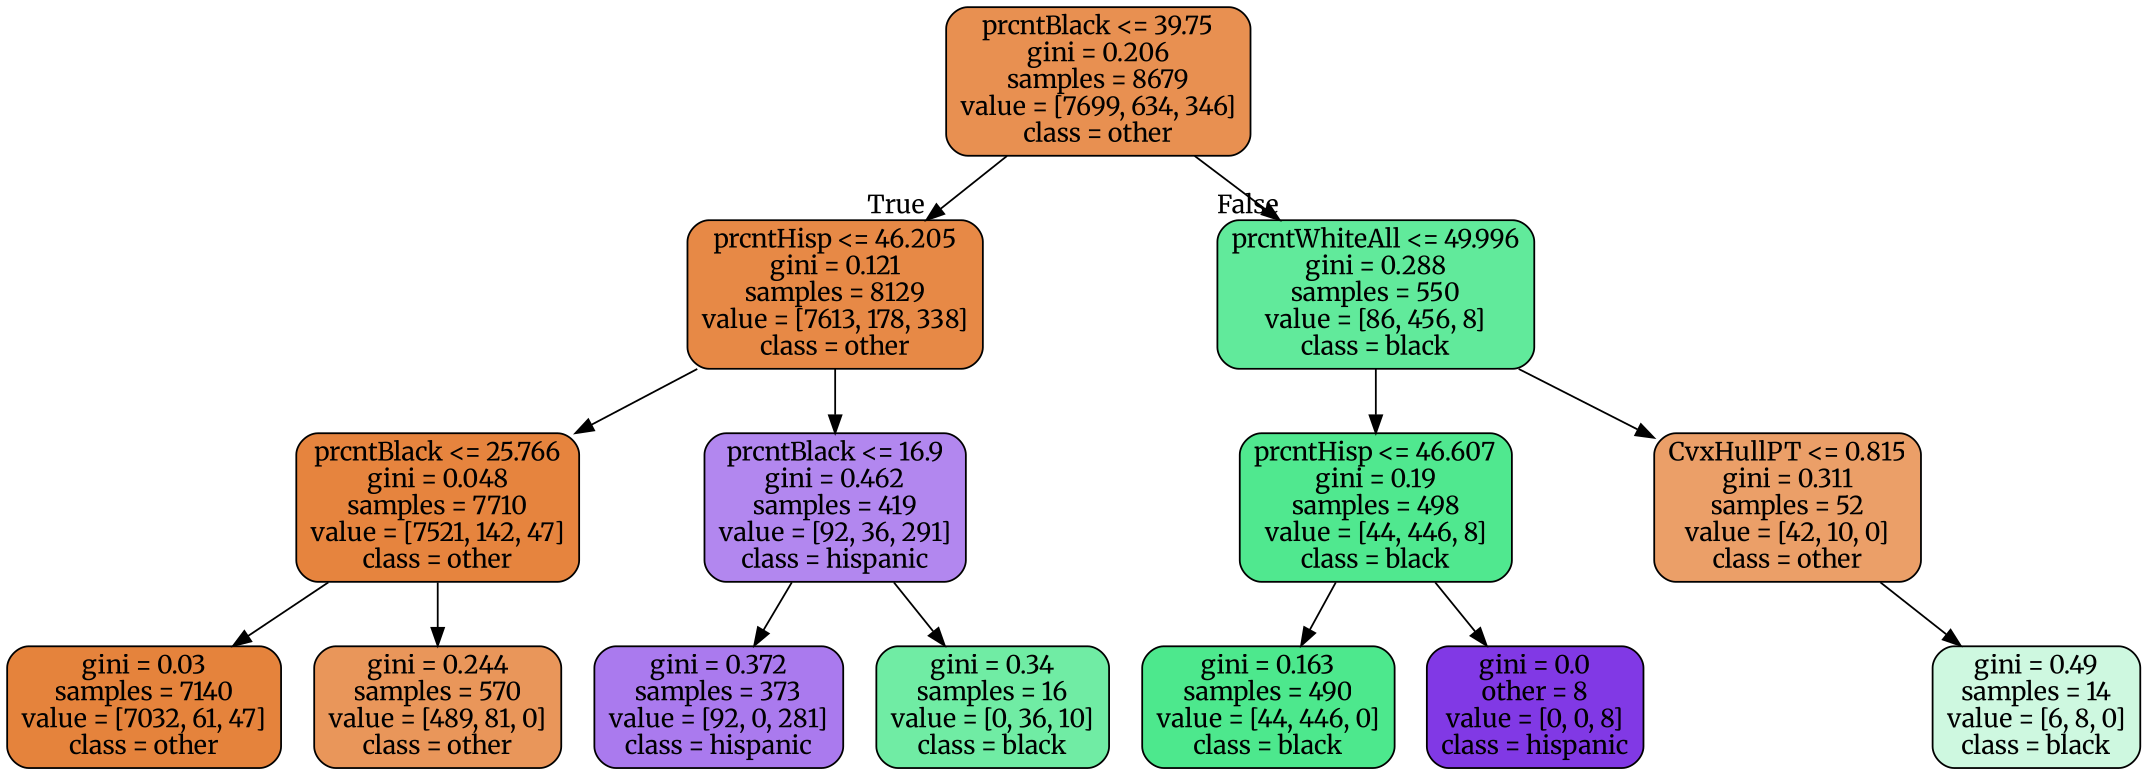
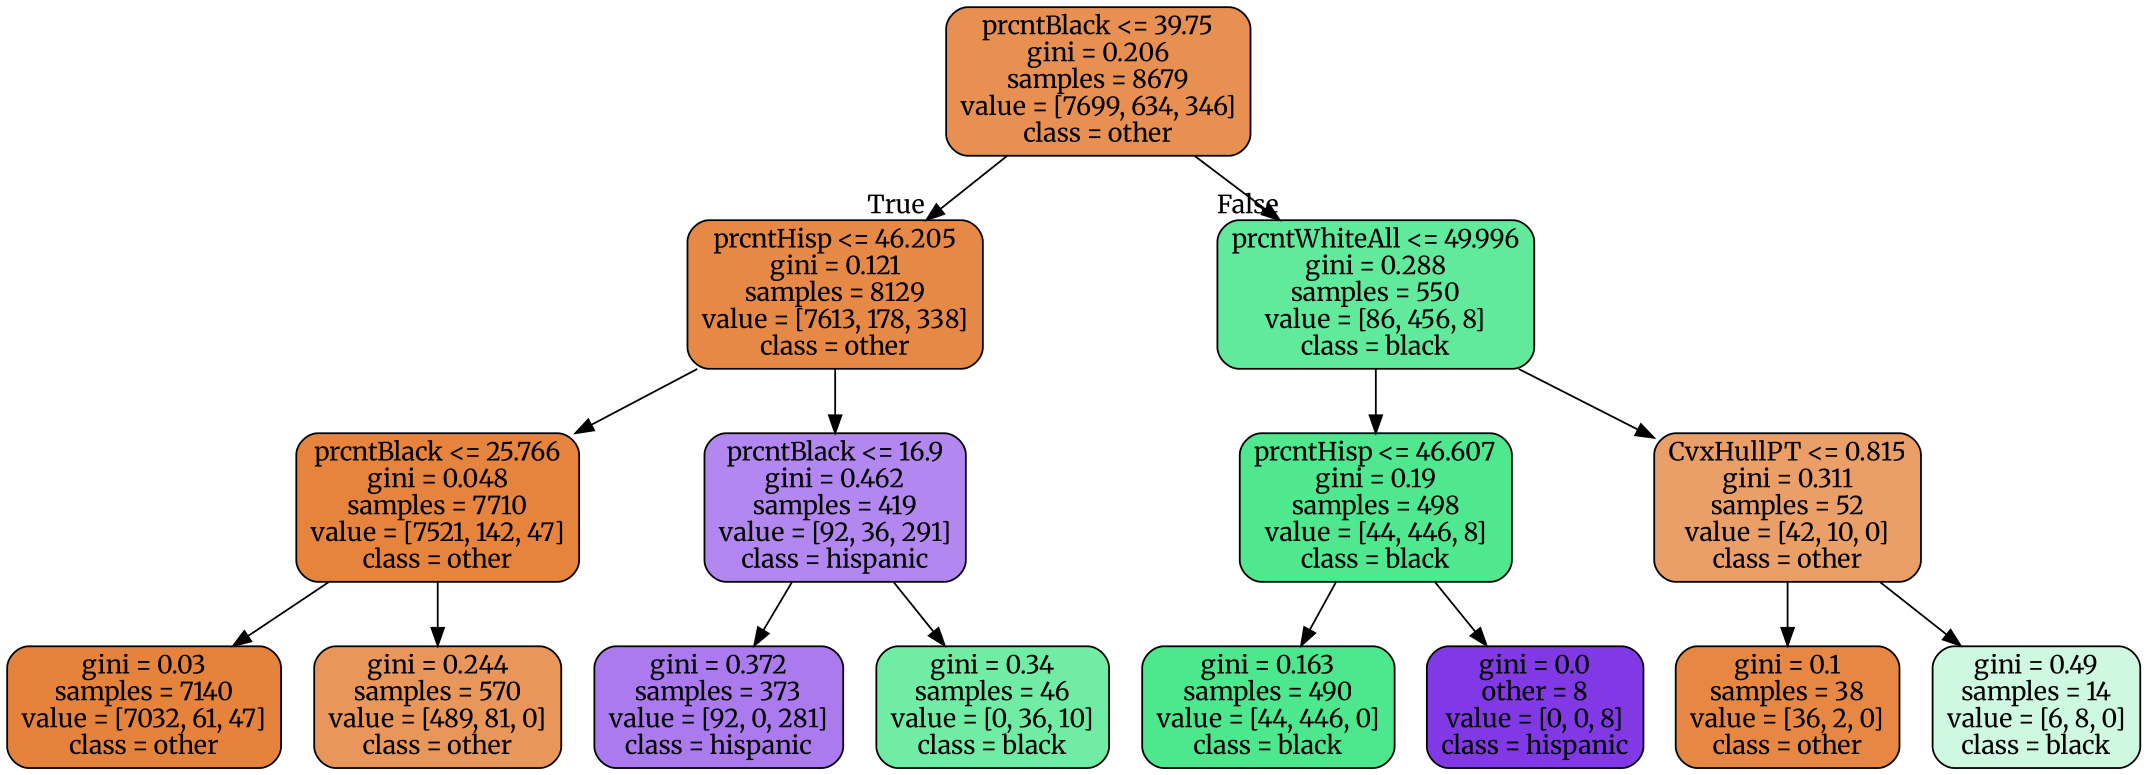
(993, 707) -> (993, 707)
none -> (1788, 707)
